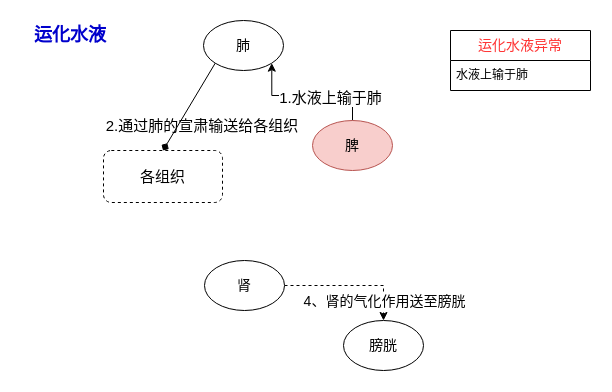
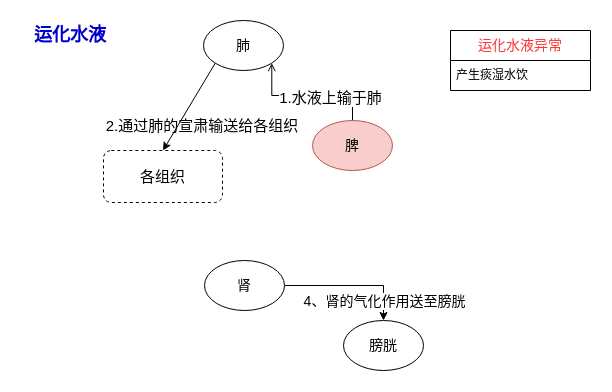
(272, 71) -> (272, 69)
(493, 76) -> (493, 76)
(167, 143) -> (167, 144)
(339, 286) -> (339, 286)
